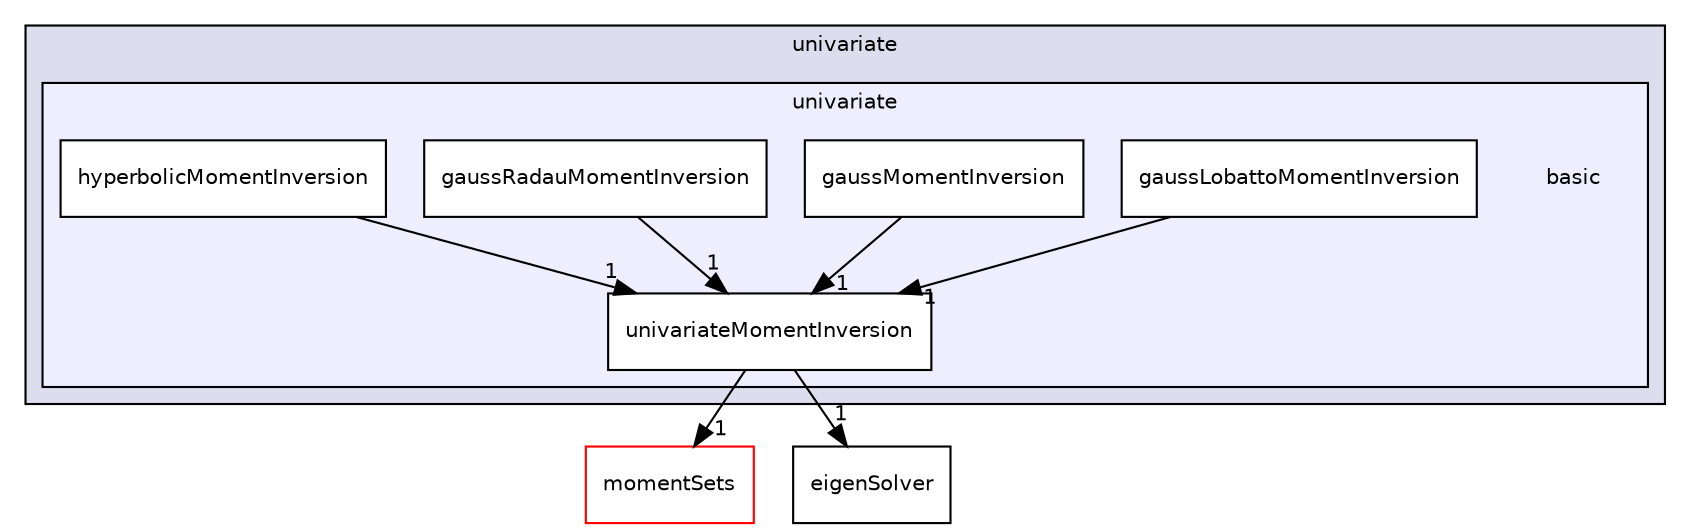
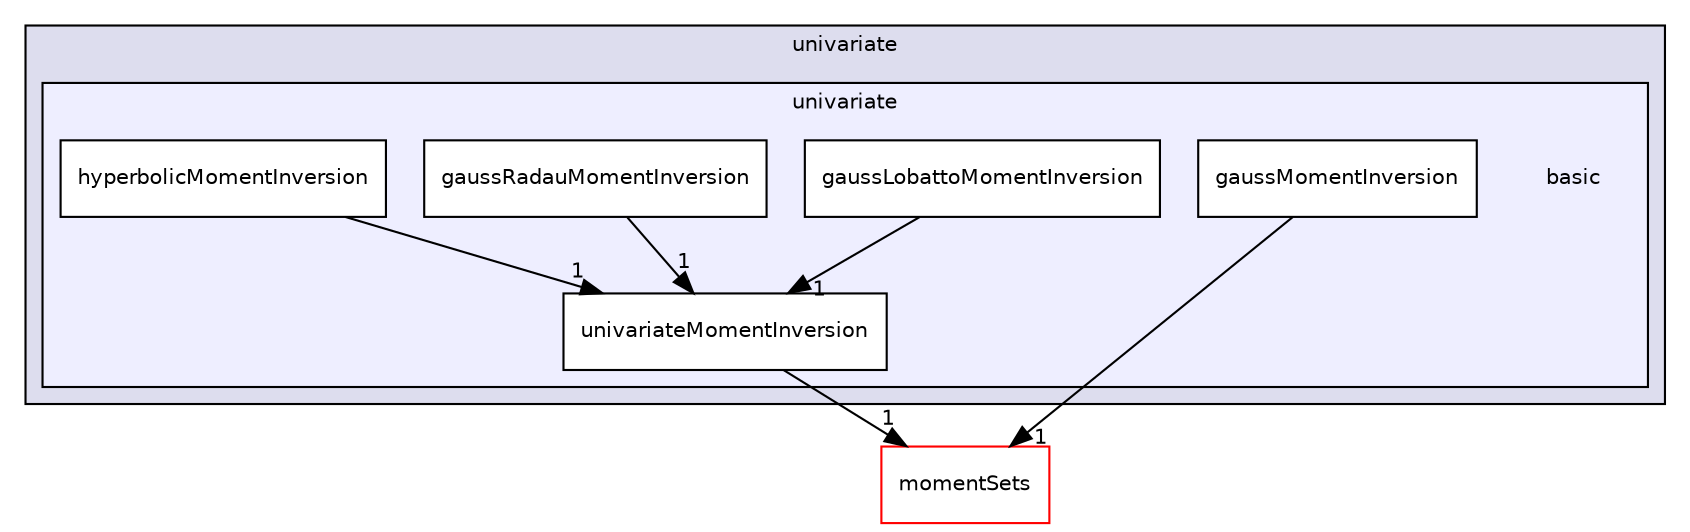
(865, 248) -> (1160, 325)
(872, 485) -> none
